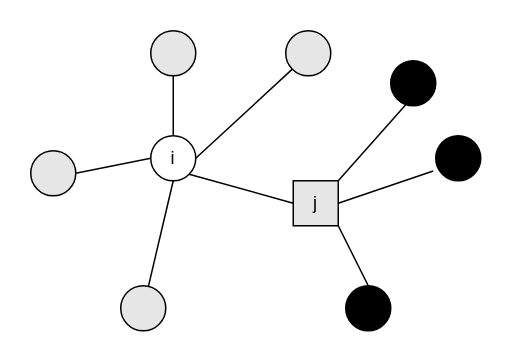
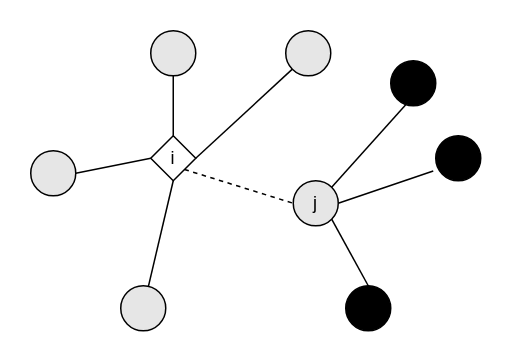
(173, 158) -> (173, 158)
(239, 188) -> (236, 186)
(316, 203) -> (316, 203)
